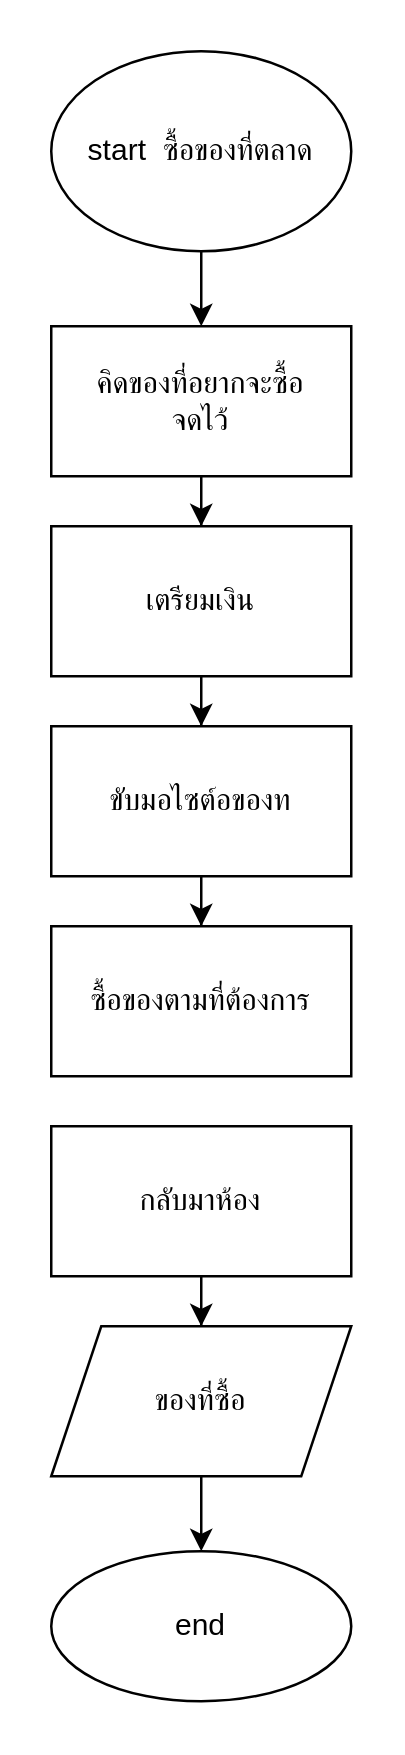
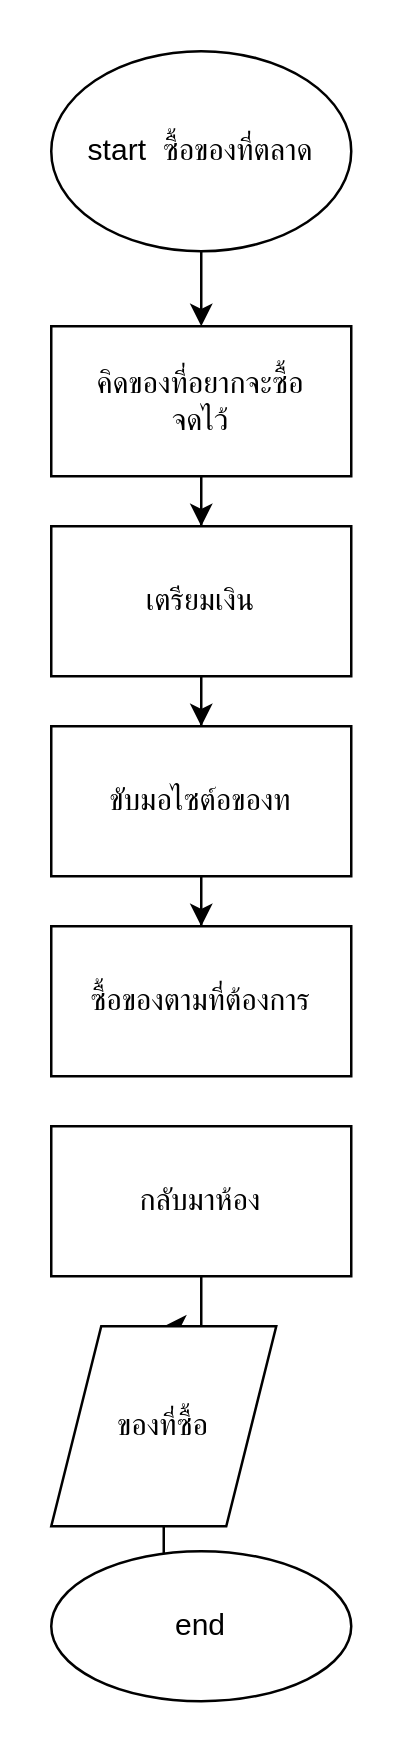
(201, 1401) -> (164, 1426)
